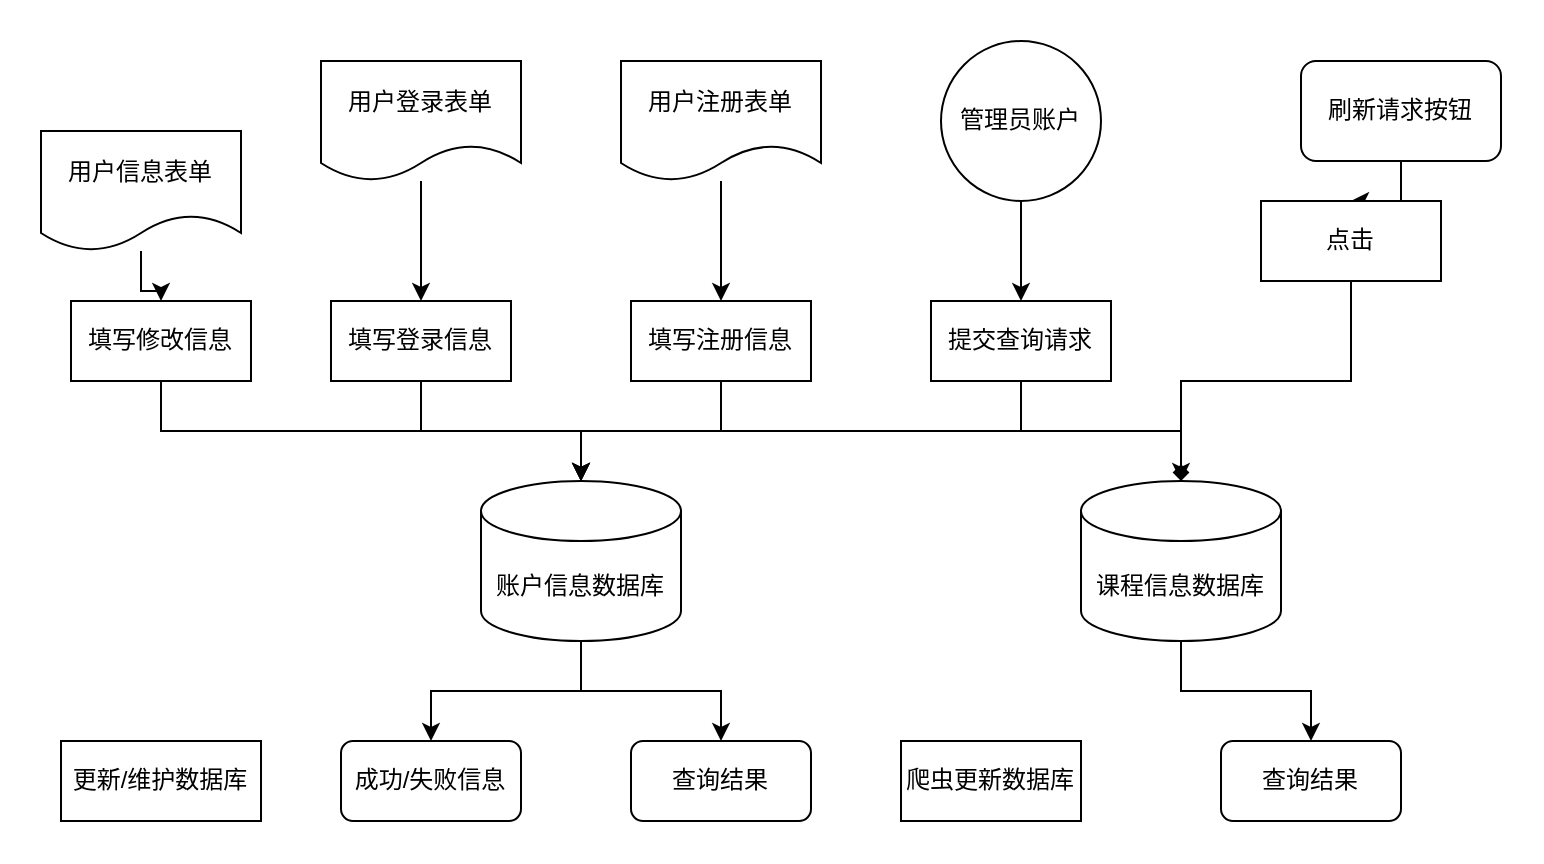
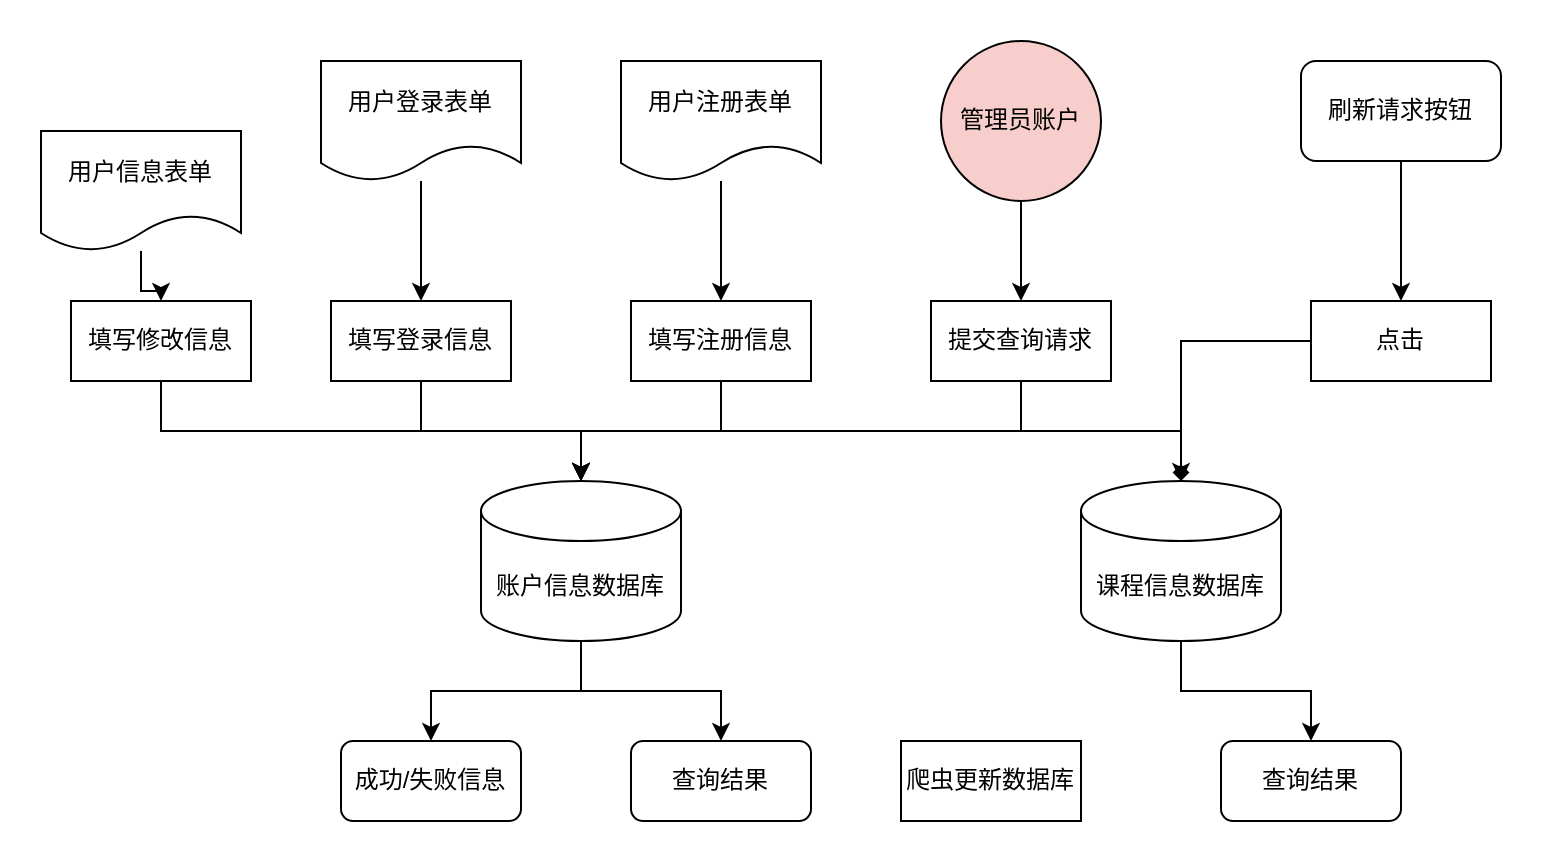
(1021, 121) -> (1021, 121)
(1351, 241) -> (1401, 341)
(161, 781) -> none
